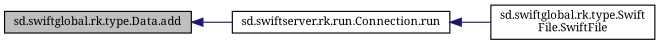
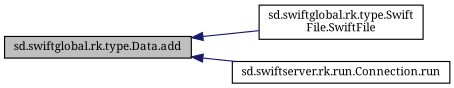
(476, 22) -> (231, 34)
